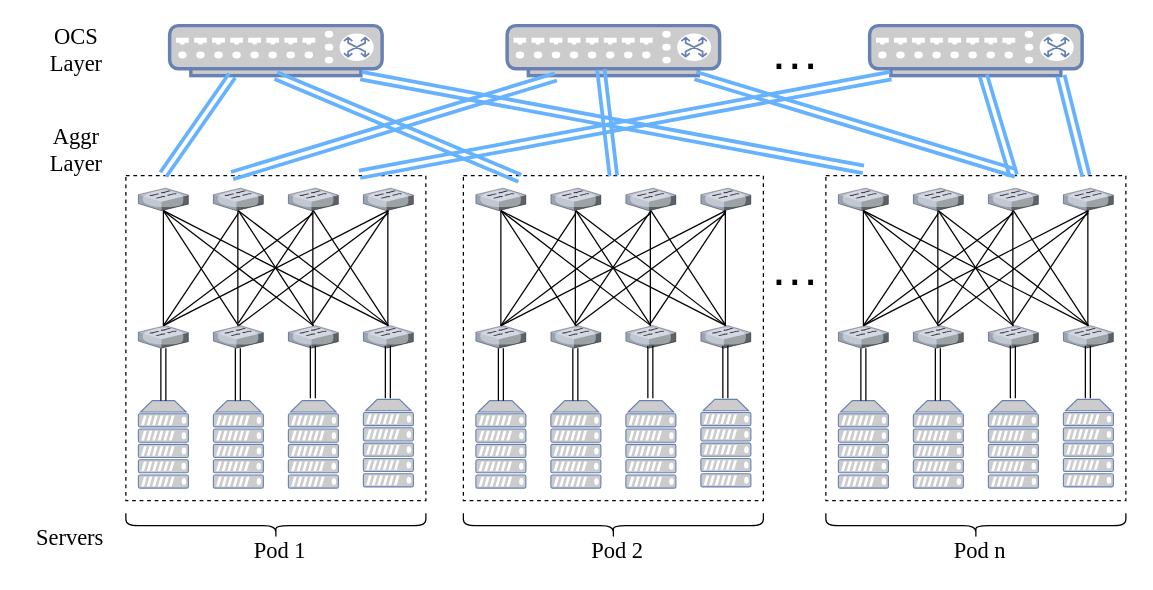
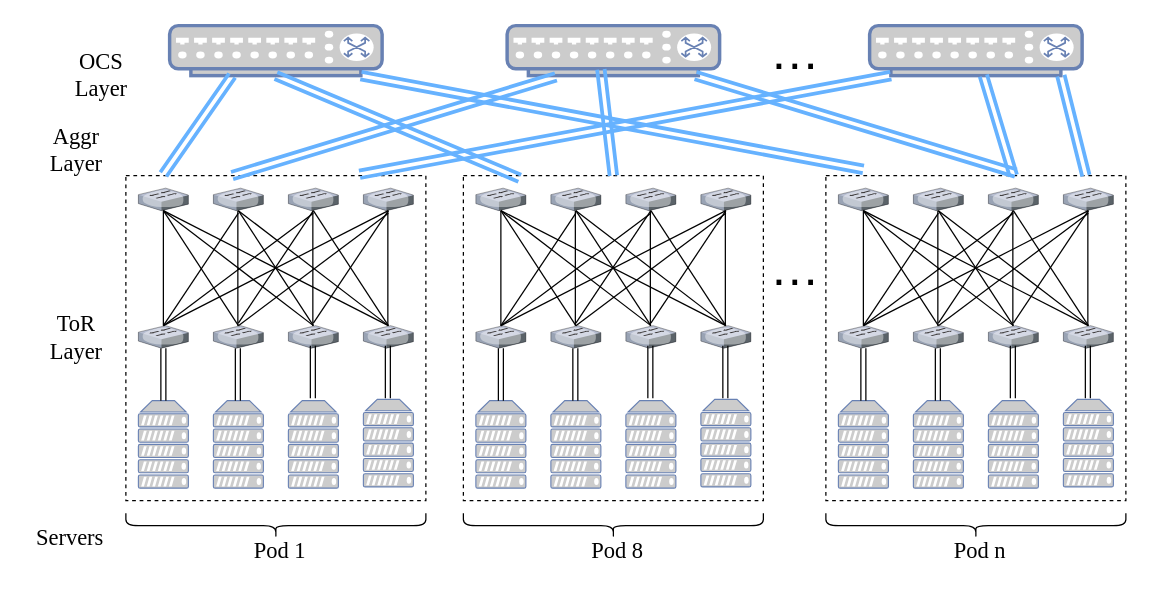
(76, 51) -> (101, 76)
none -> (76, 338)
(618, 551) -> (618, 551)
